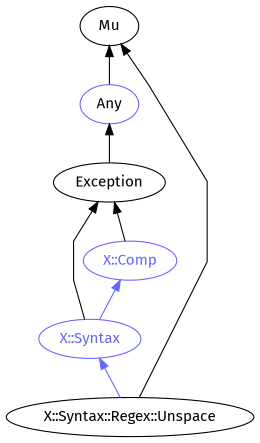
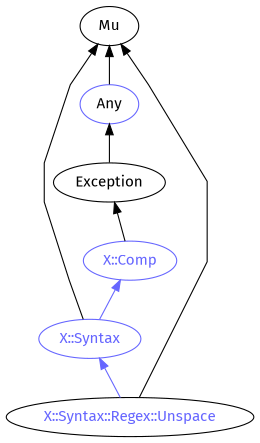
(74, 263) -> (44, 184)
(130, 417) -> (130, 417)
